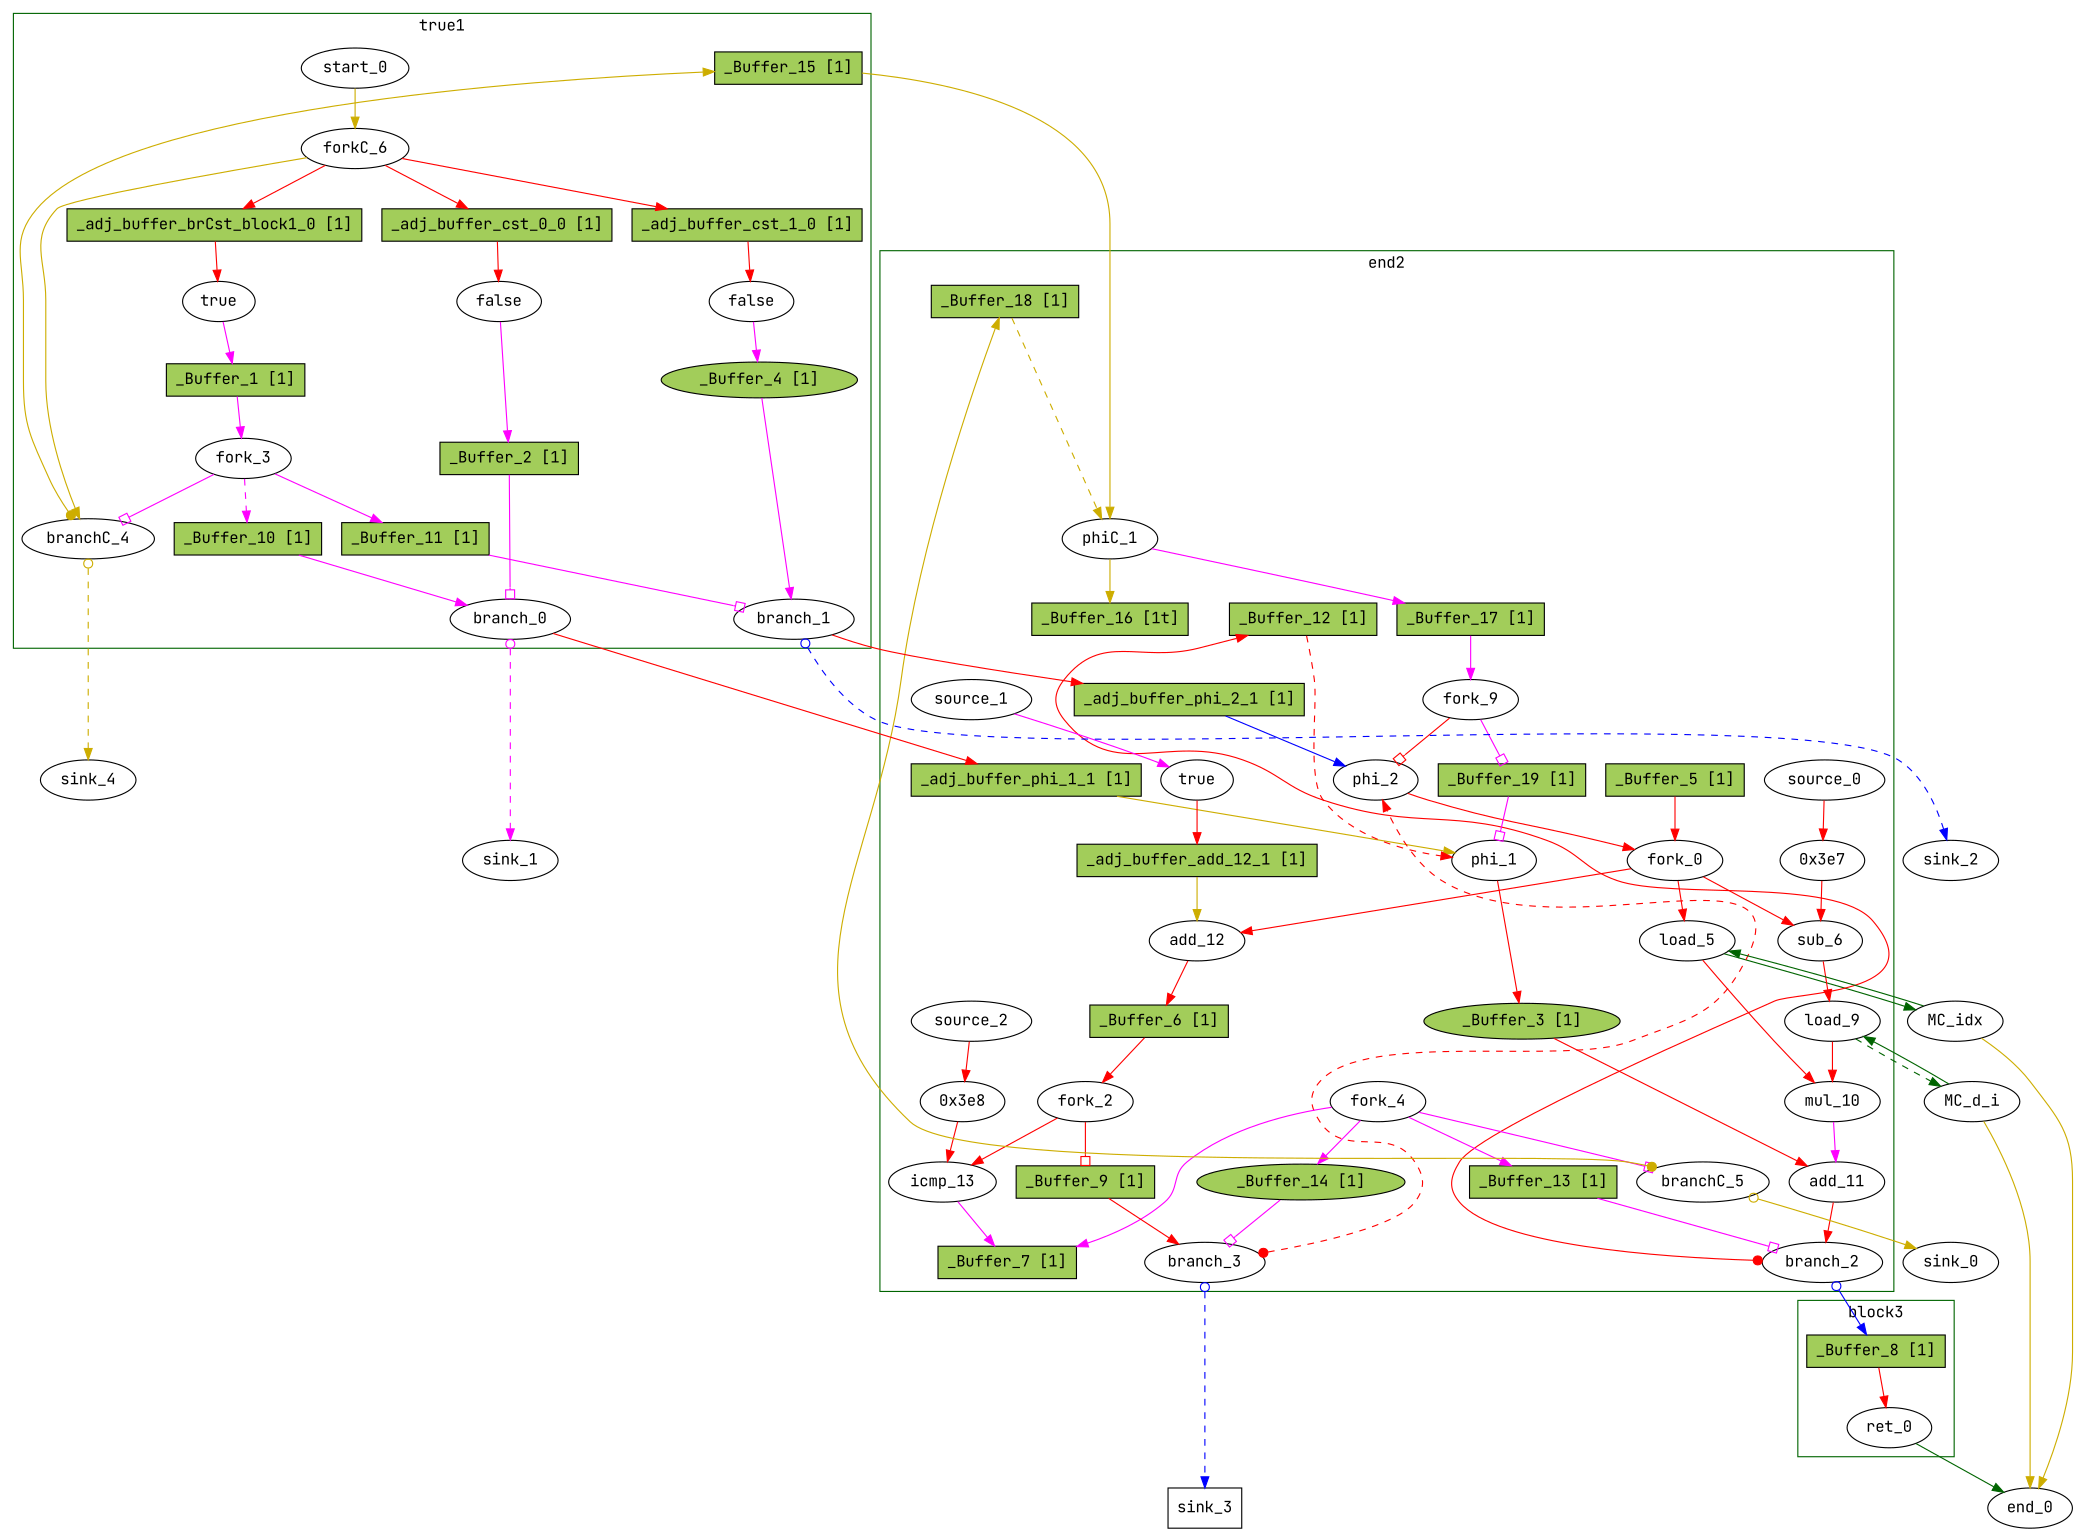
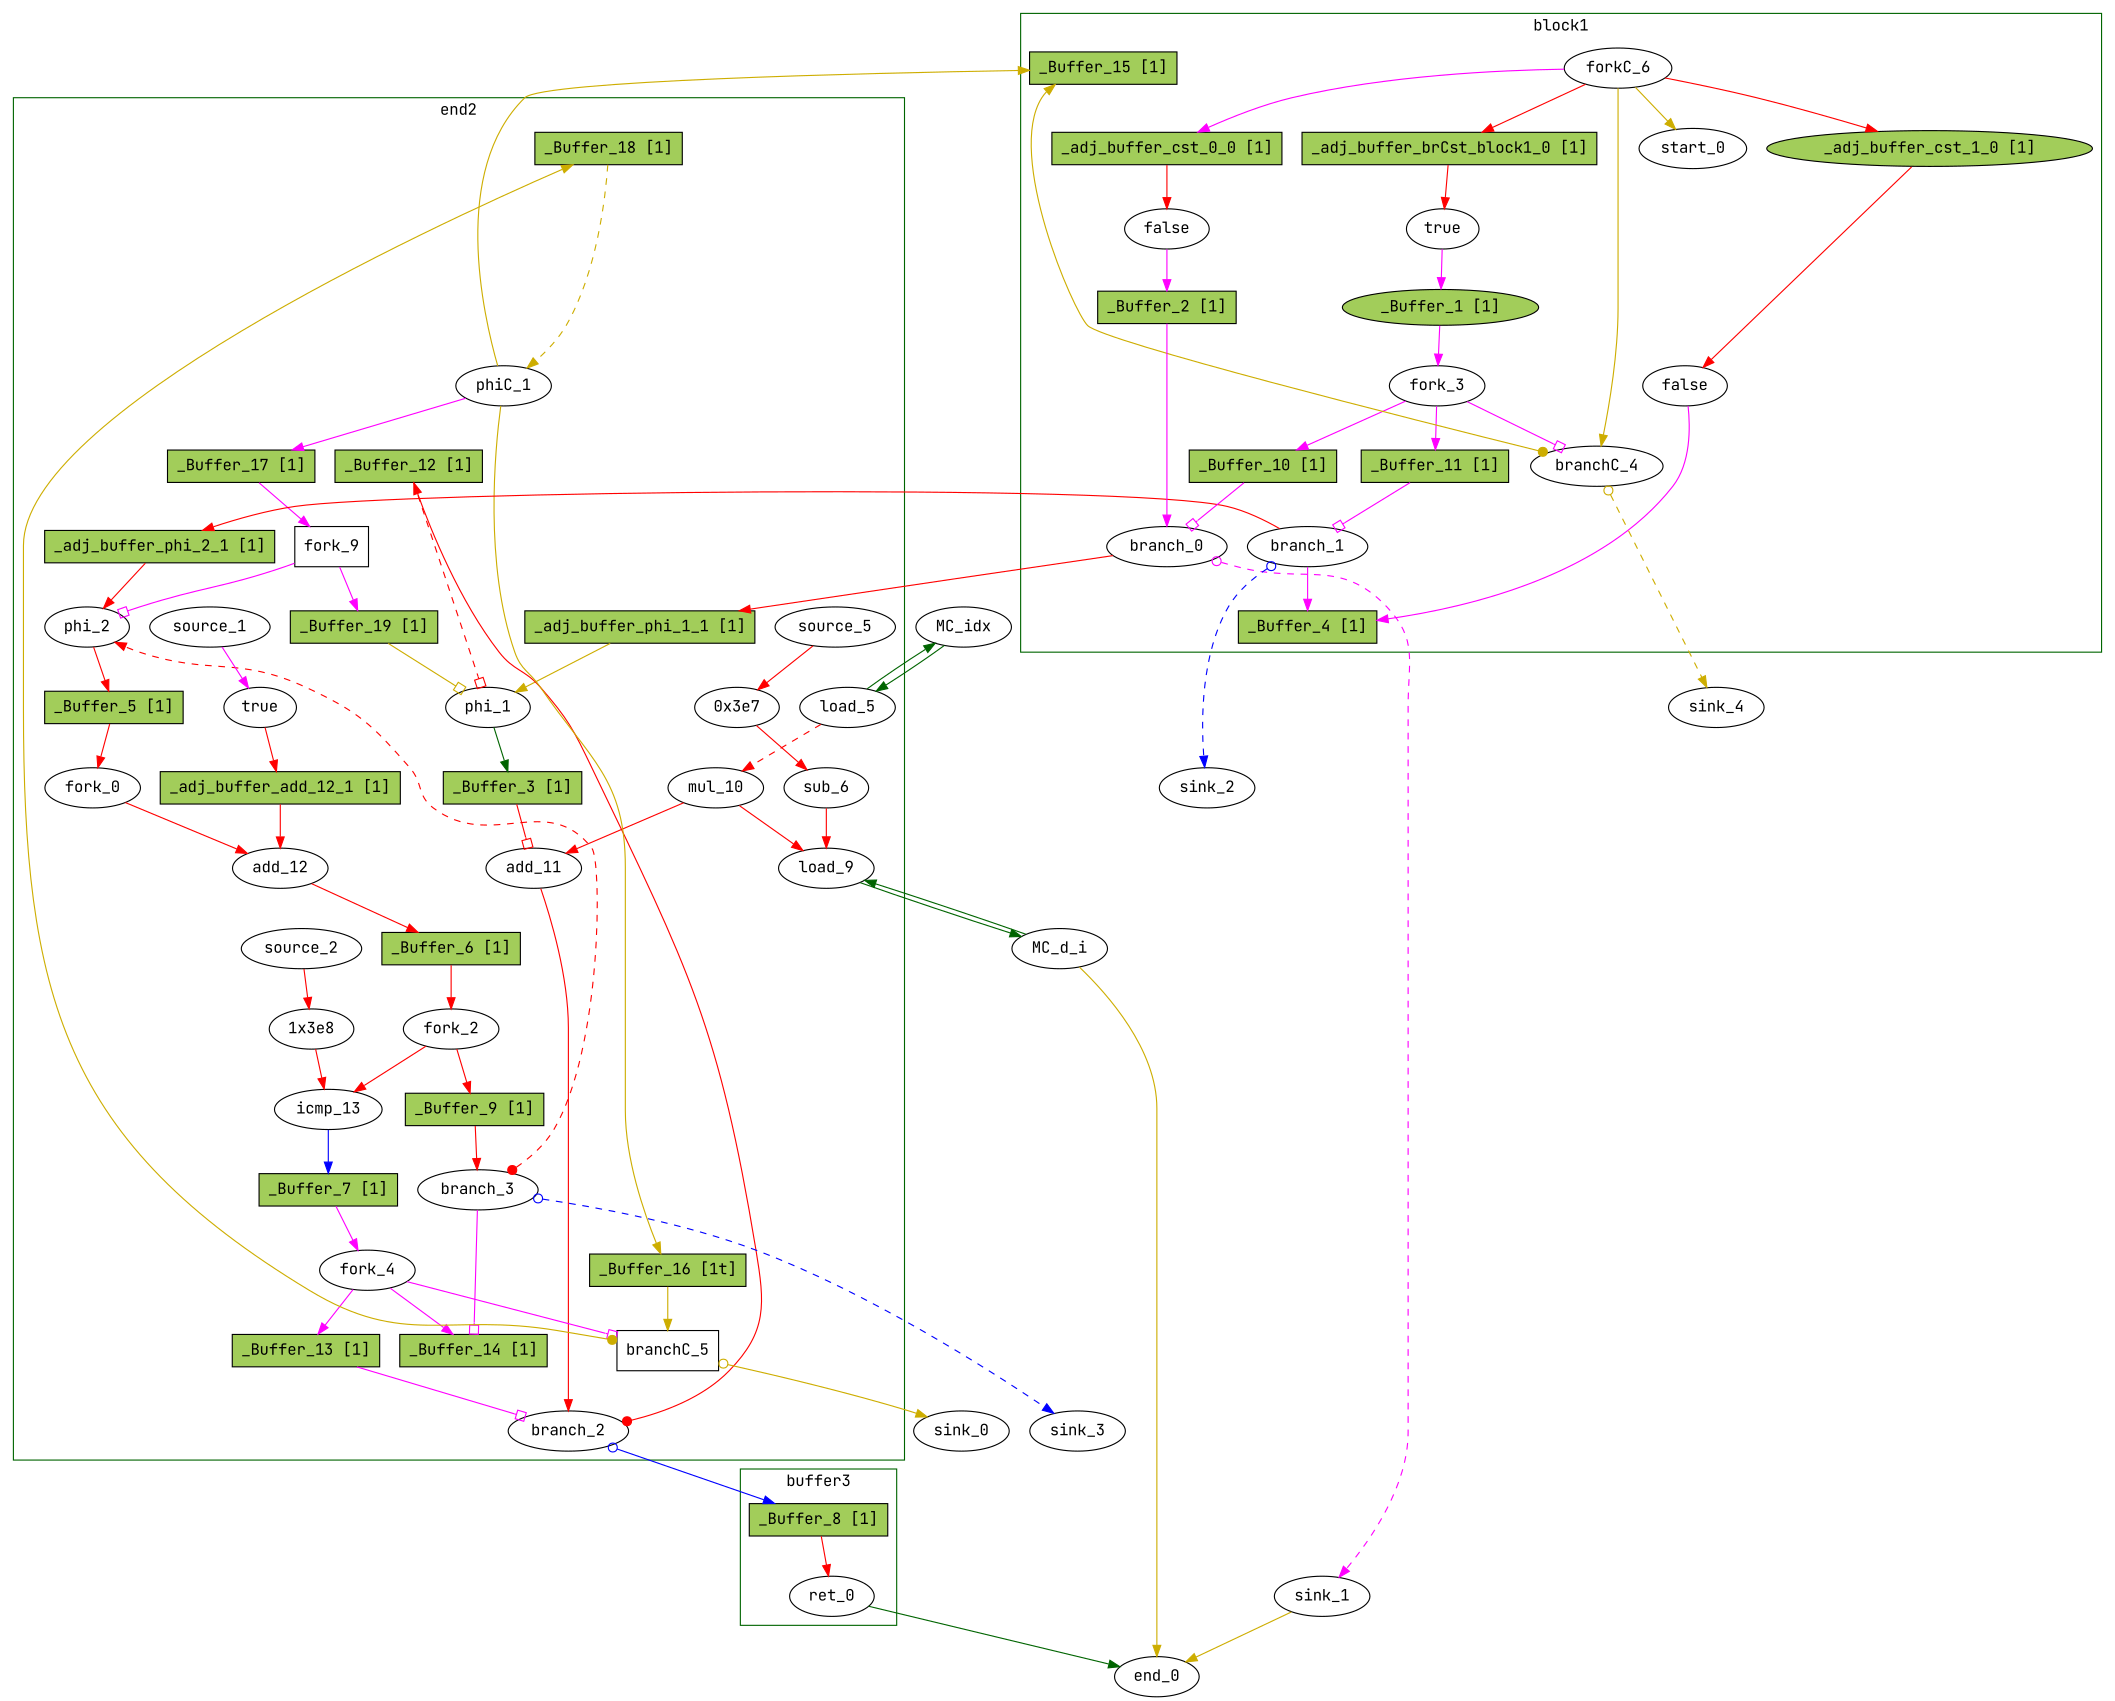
(442, 26) -> (1561, 26)
(355, 96) -> (1652, 104)
(421, 184) -> (1383, 82)
(1107, 207) -> (630, 84)
(747, 225) -> (1930, 149)
(236, 380) -> (1440, 307)
(759, 380) -> (1308, 627)
(776, 493) -> (1308, 583)
(245, 495) -> (1356, 423)
(510, 531) -> (1167, 419)
(378, 579) -> (1224, 499)
(1471, 700) -> (332, 547)
(1492, 742) -> (346, 584)
(1420, 743) -> (212, 587)
(1294, 745) -> (128, 582)
(1825, 780) -> (835, 627)
(1317, 785) -> (446, 580)
(1505, 813) -> (421, 664)
(1515, 822) -> (99, 664)
(1197, 893) -> (280, 821)
(1680, 895) -> none
(1743, 898) -> none
(1507, 936) -> (499, 744)
(1753, 1018) -> (788, 744)
(1522, 1021) -> (513, 788)
(1832, 1056) -> (766, 825)
(1885, 1056) -> (935, 908)
(1676, 1100) -> (520, 816)
(963, 1102) -> (312, 1029)
(1834, 1136) -> (630, 826)
(1085, 1138) -> (462, 1066)
(1208, 1148) -> (345, 1223)
(1301, 1182) -> (473, 1351)
(1703, 1182) -> (668, 1351)
(1258, 1218) -> (476, 1266)
(973, 1219) -> (328, 1146)
(2073, 1243) -> (1244, 1634)
none -> (668, 1303)
(1876, 1313) -> (819, 1482)
(1205, 1508) -> (1078, 1431)
